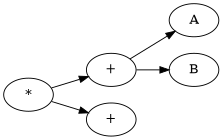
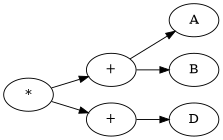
none -> (194, 120)
